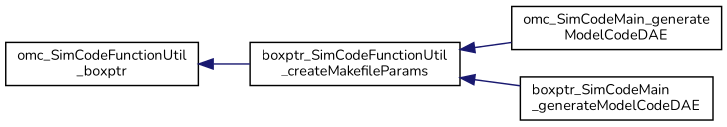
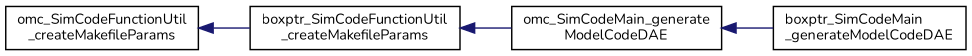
(102, 64) -> (102, 28)
(498, 83) -> (755, 28)
